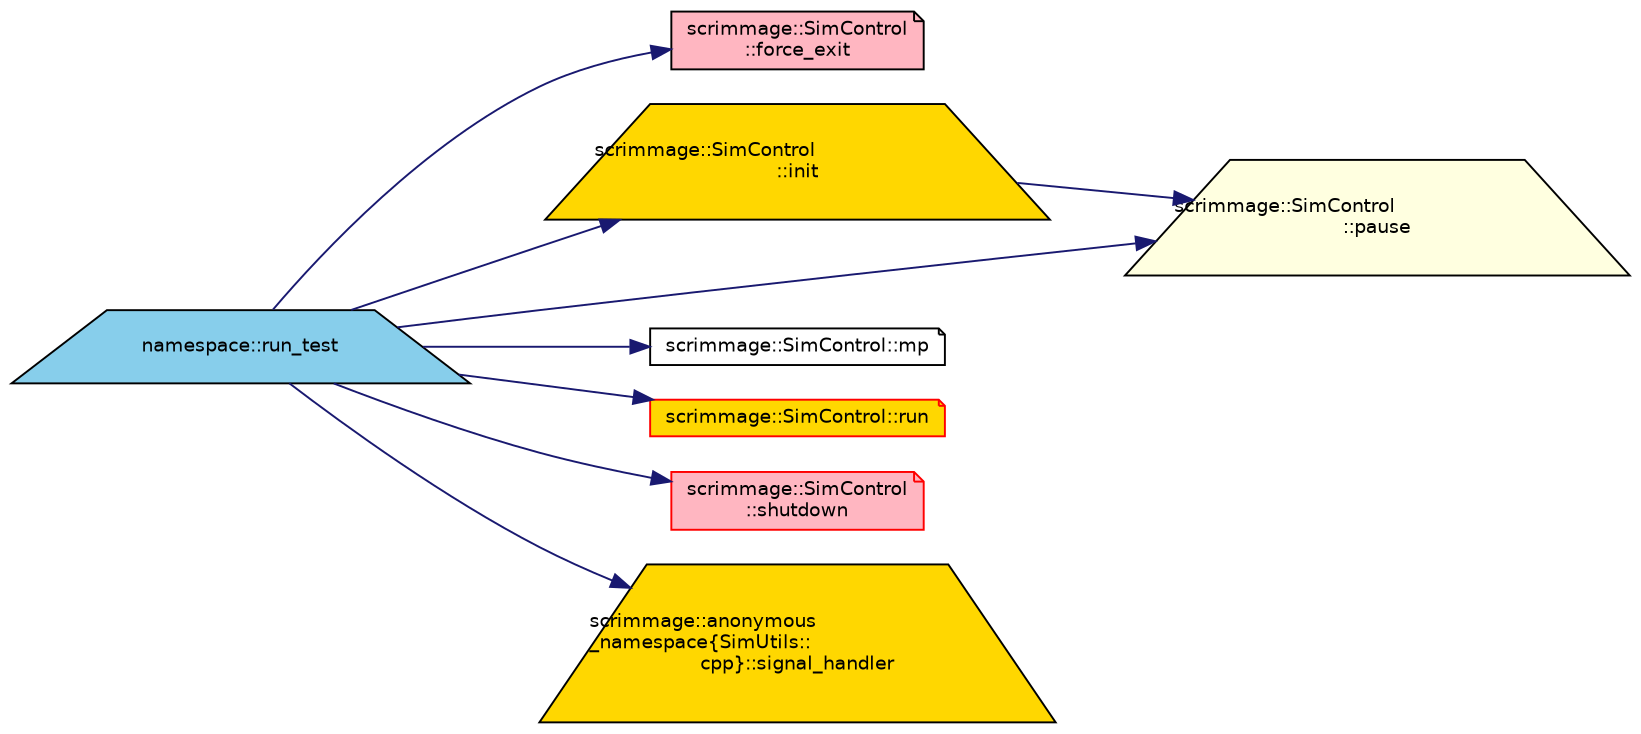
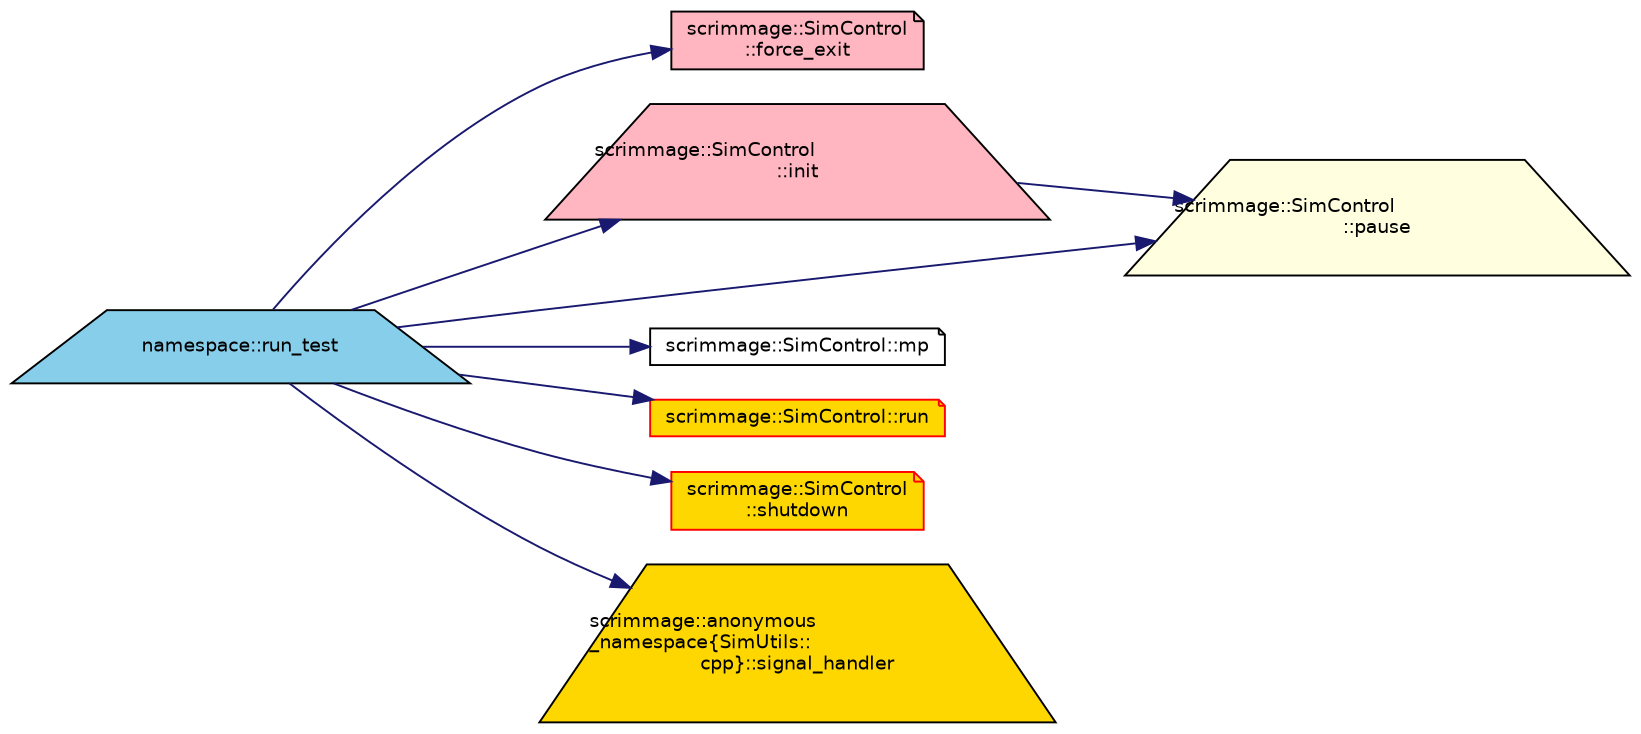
(798, 162) -> (798, 162)
(798, 501) -> (798, 501)
